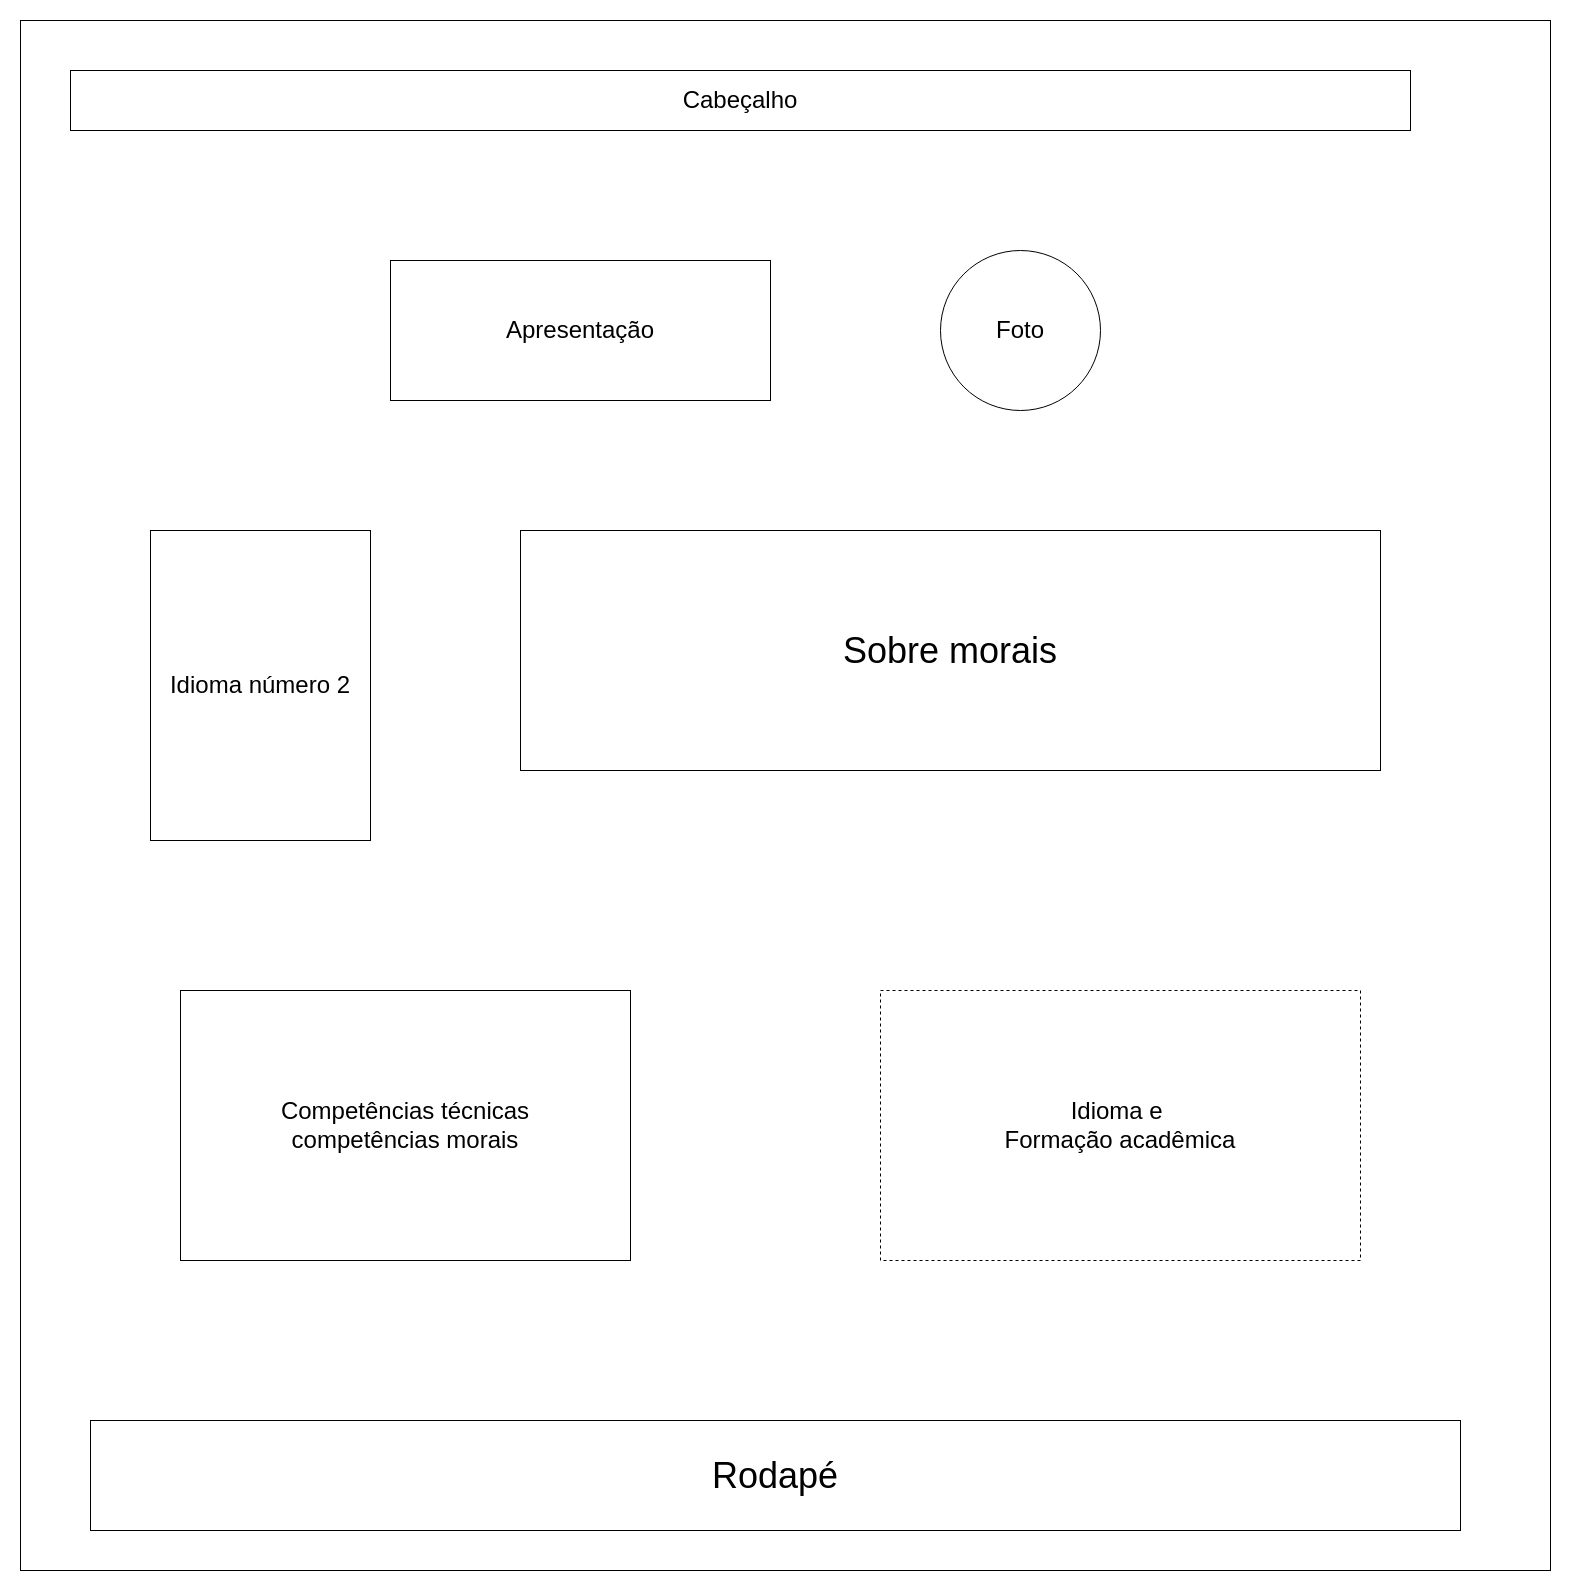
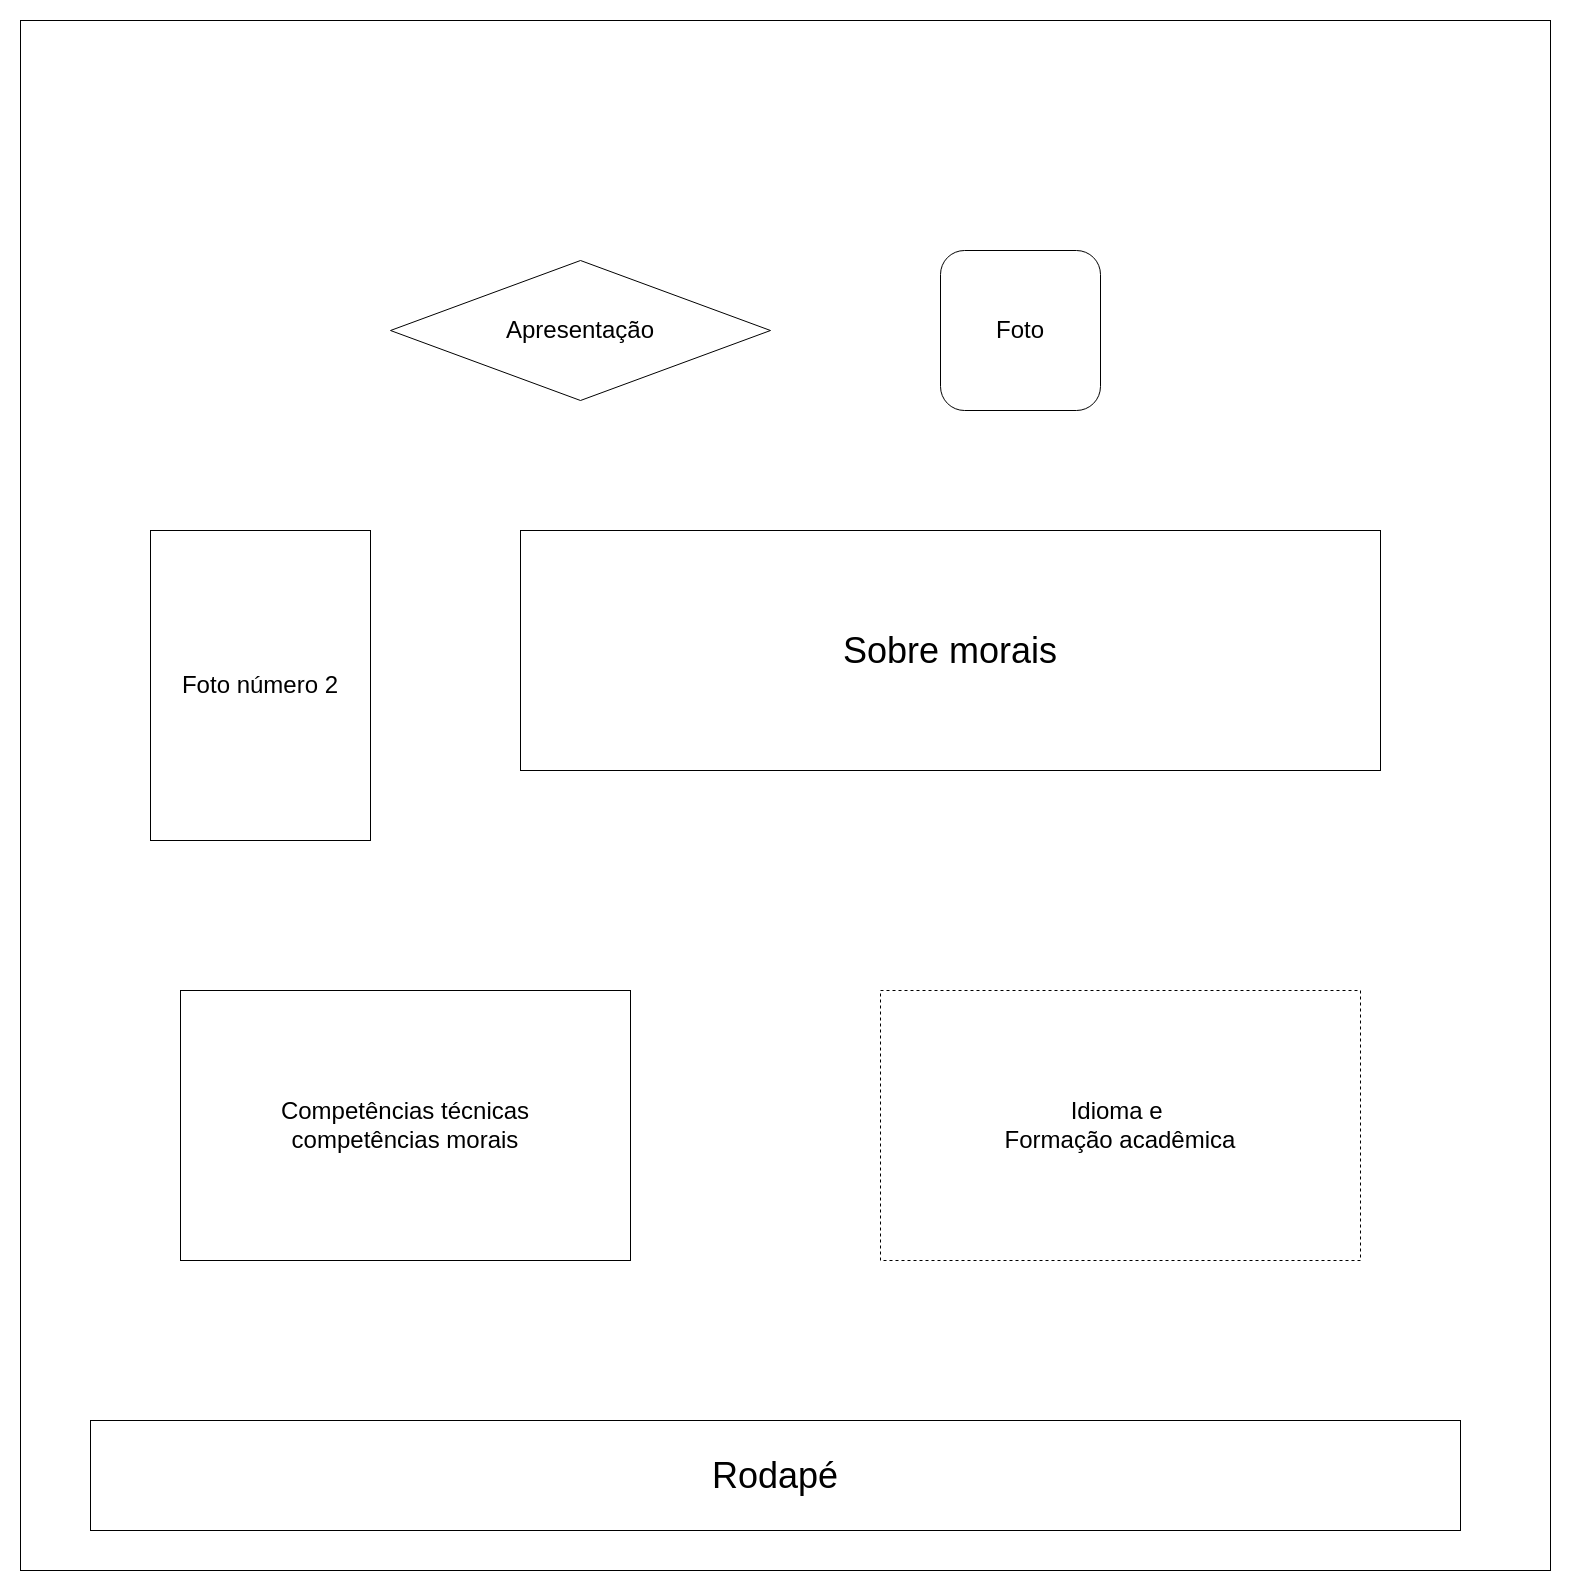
(741, 101) -> none
(581, 331) -> (581, 331)
(1021, 331) -> (1021, 331)
(261, 686) -> (261, 686)
